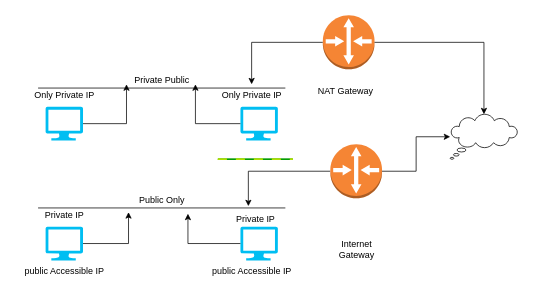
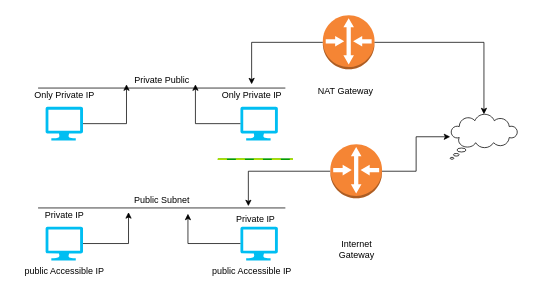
(162, 201) -> (162, 201)
